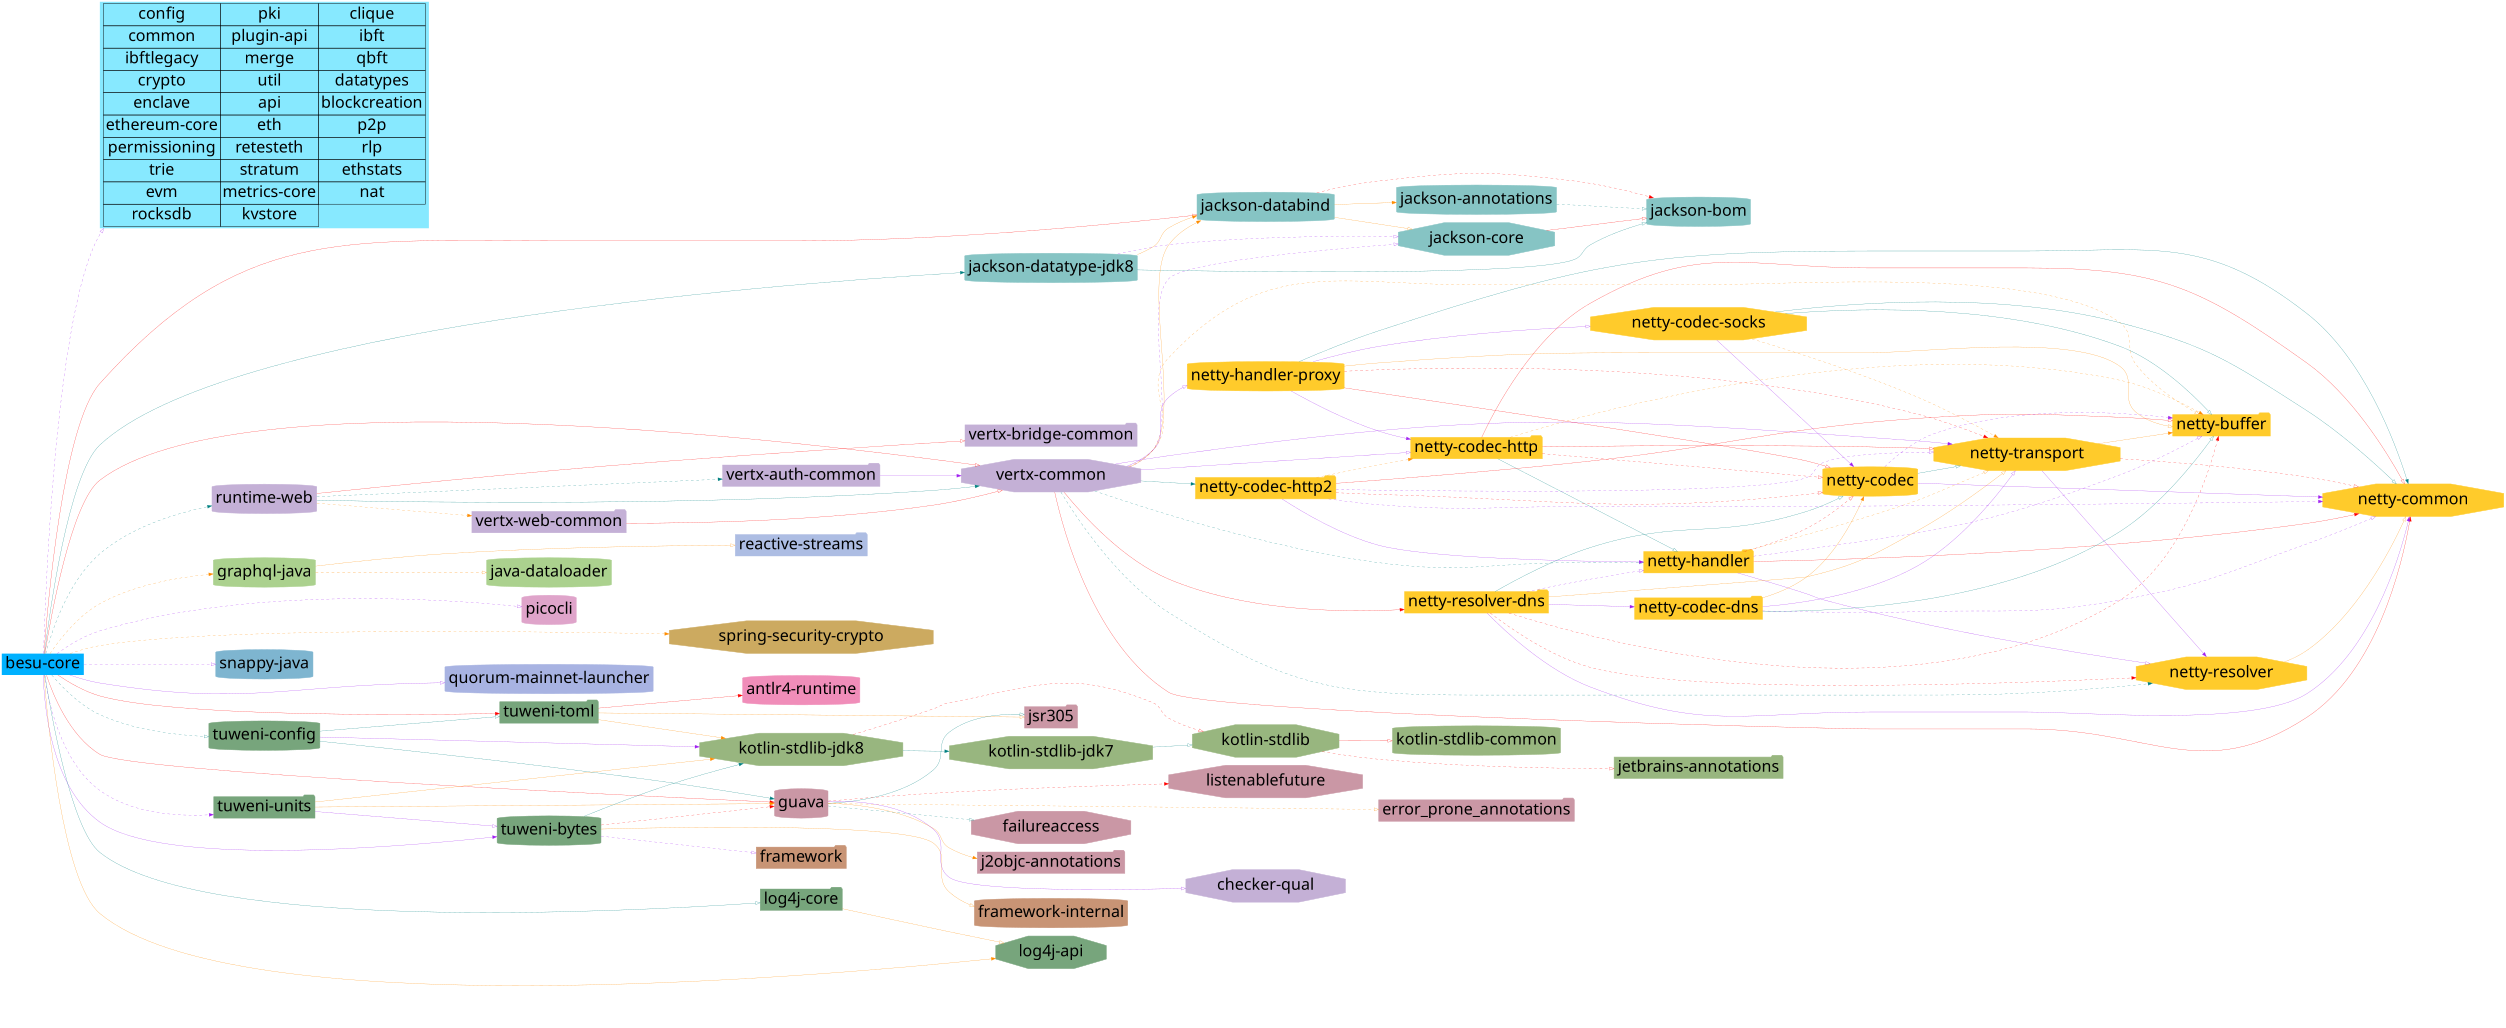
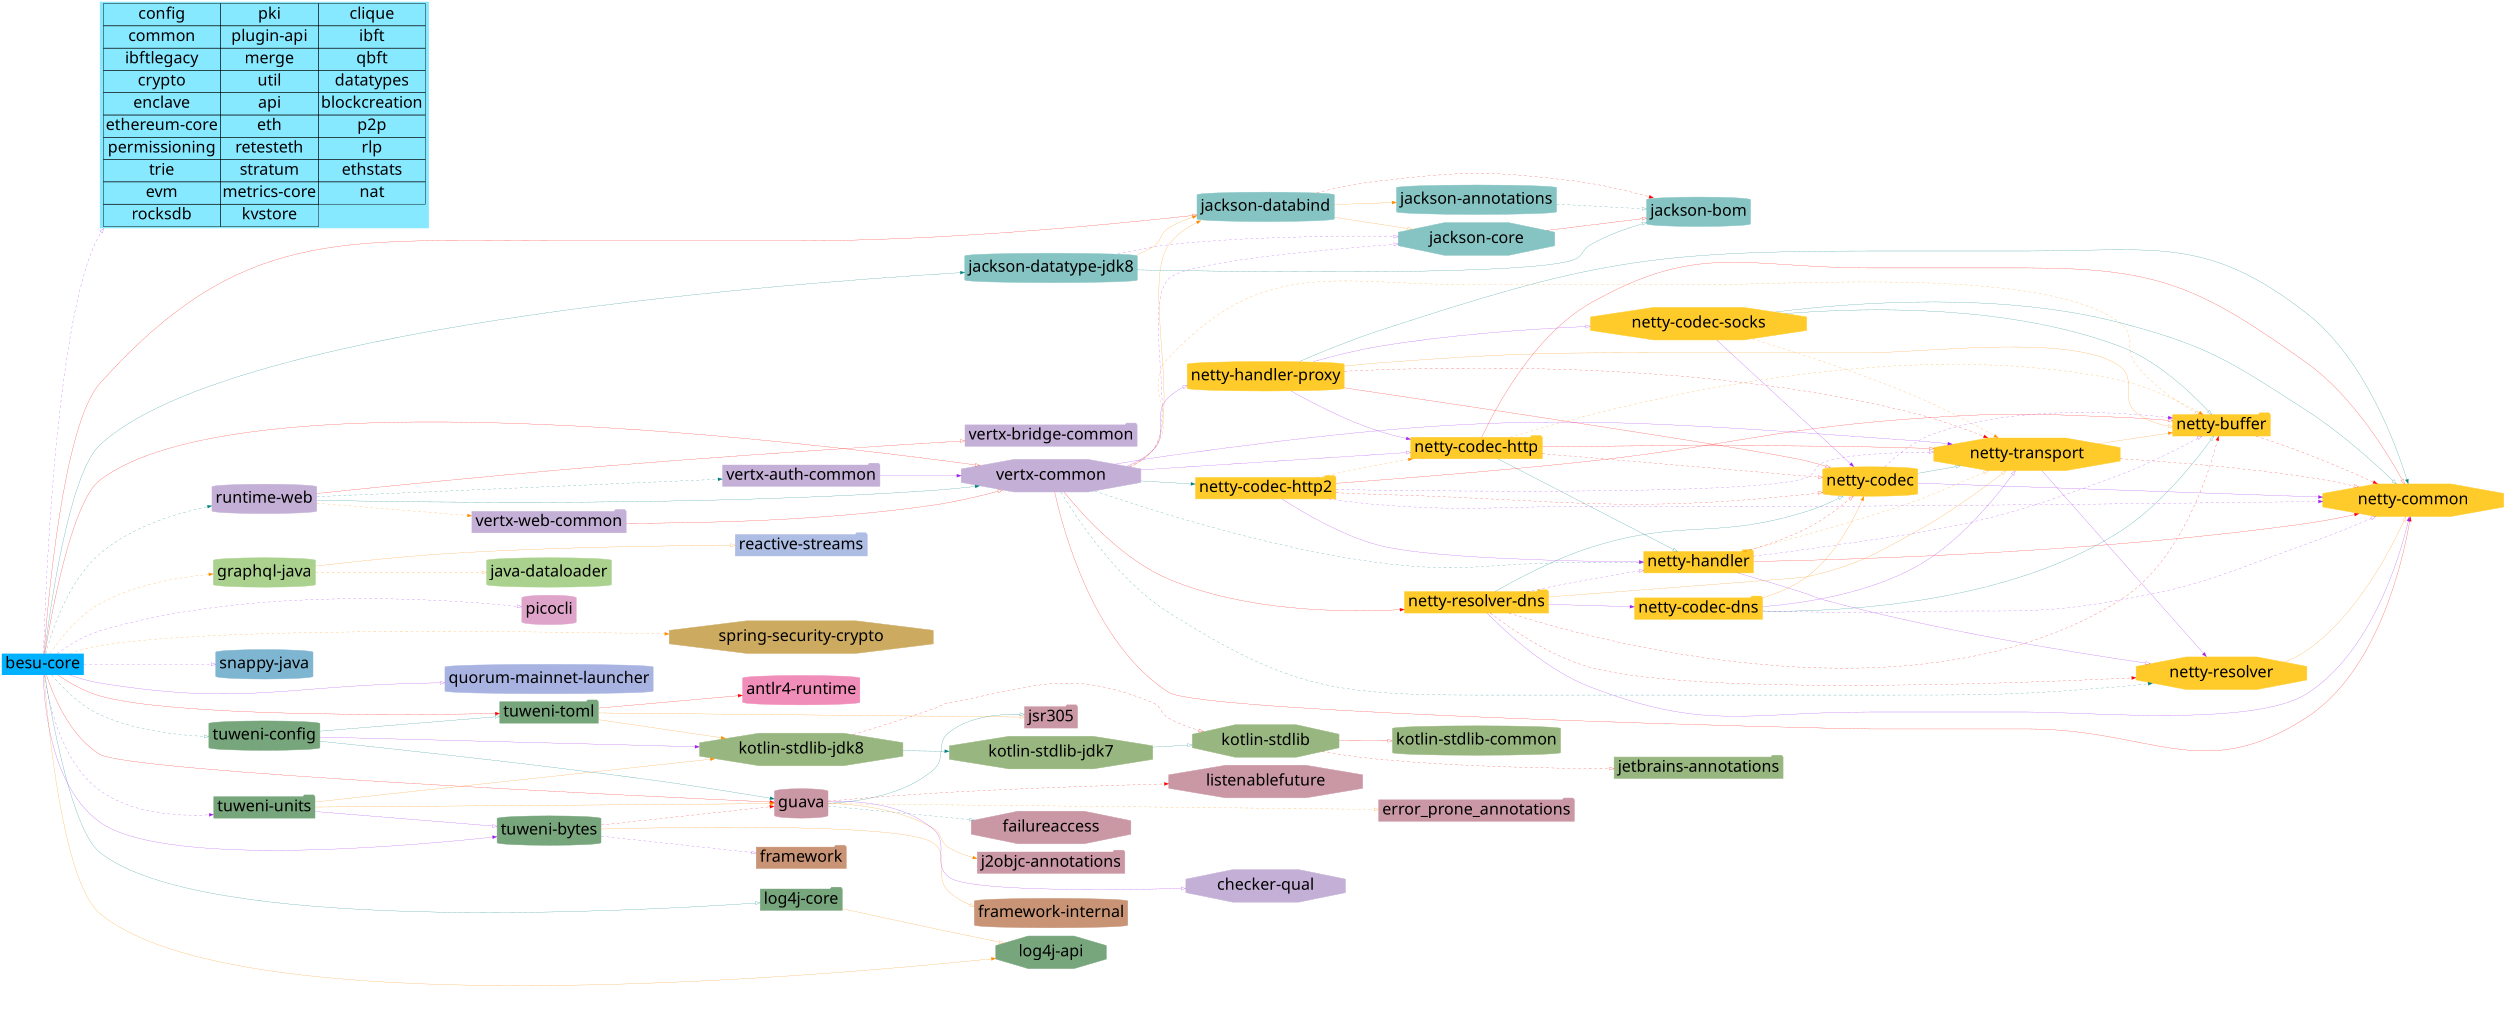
none -> (2315, 457)
(661, 788) -> none
